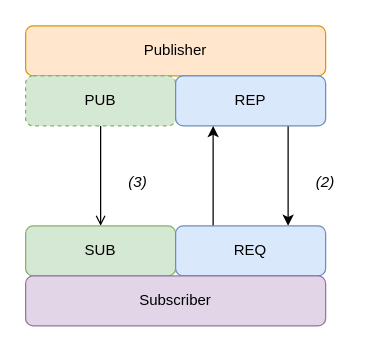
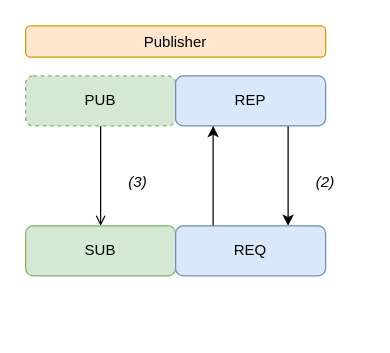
(176, 51) -> (176, 41)
(176, 301) -> none
